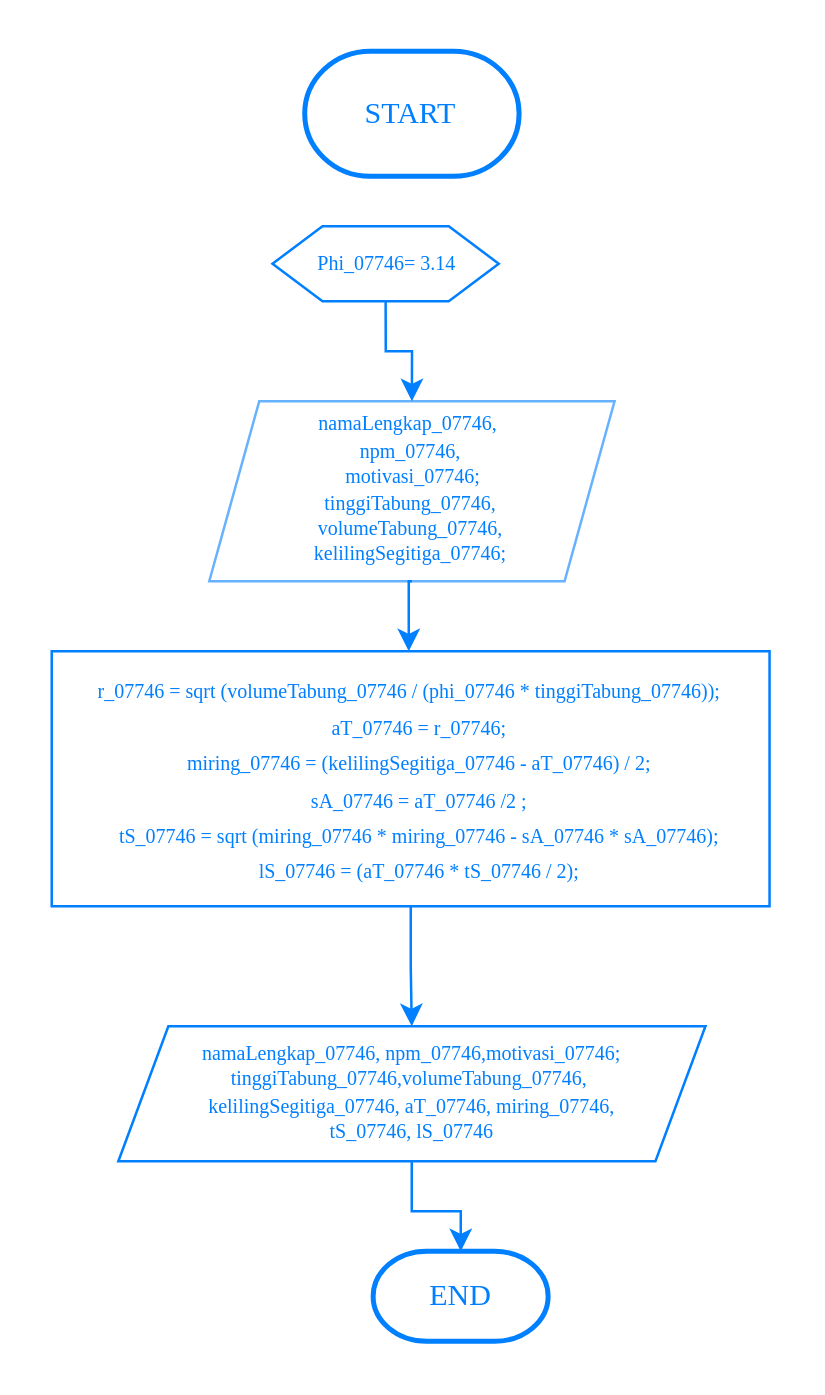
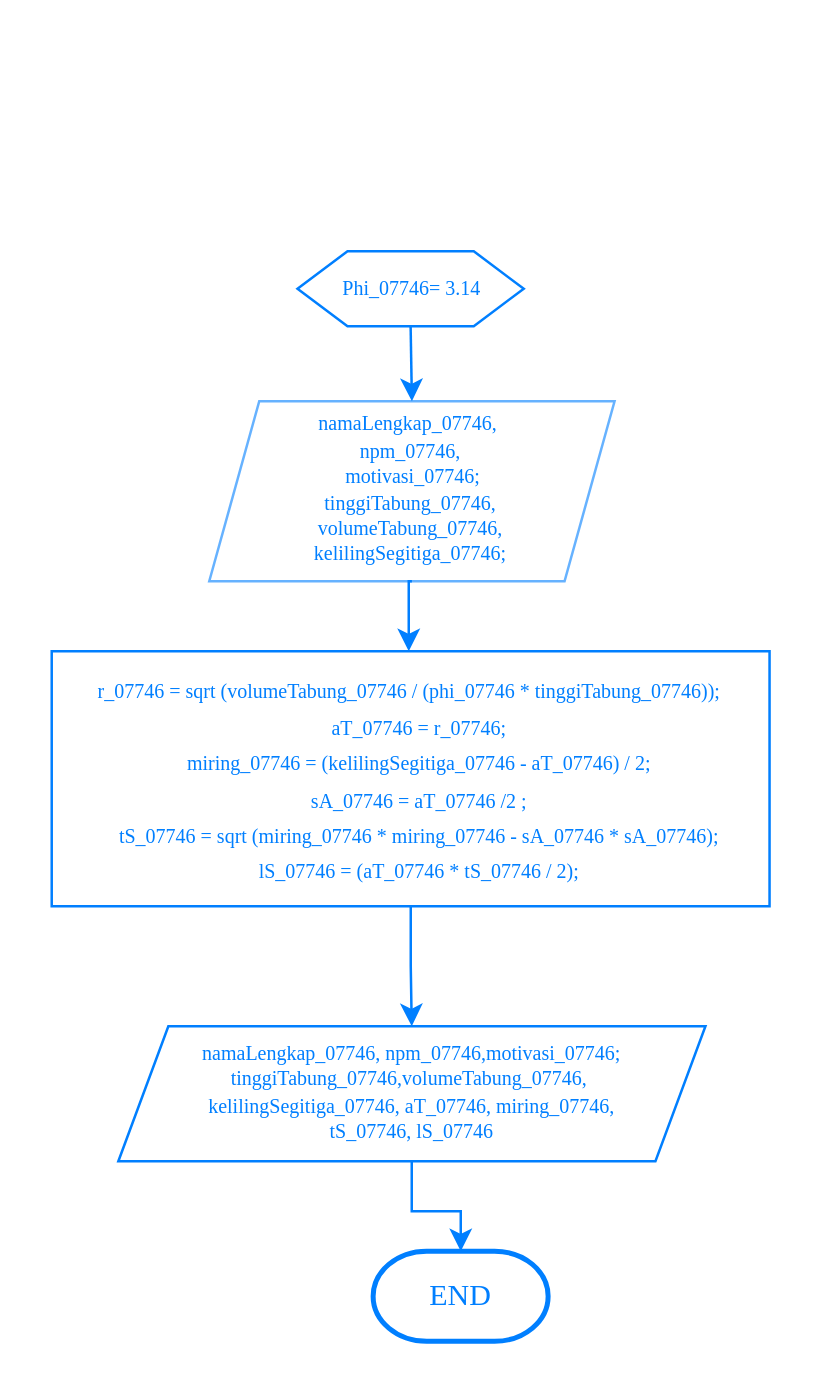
(412, 114) -> none
(386, 264) -> (411, 289)
